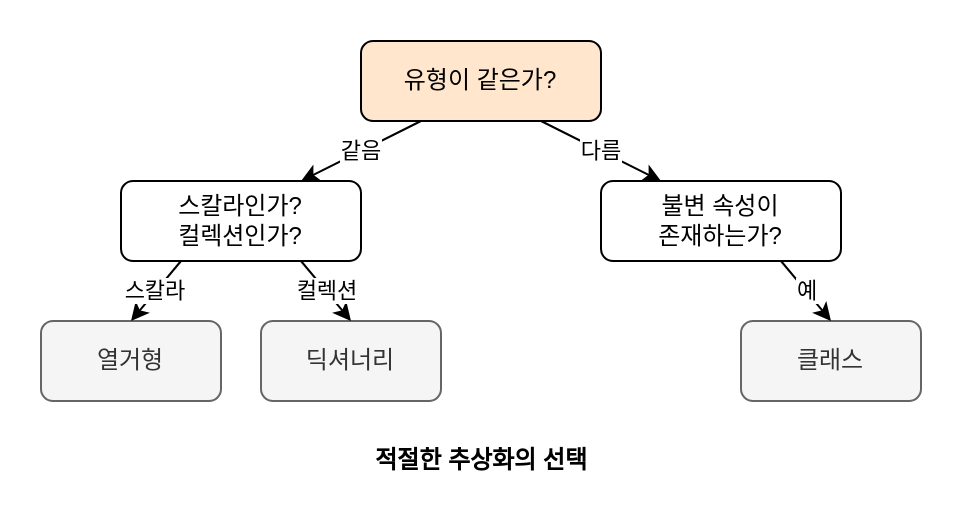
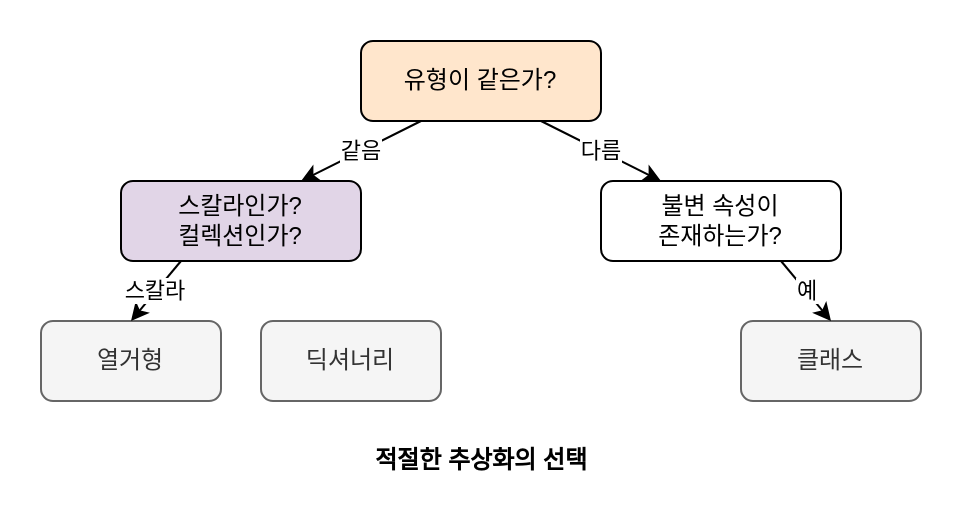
(241, 221) -> (241, 221)
(322, 286) -> none
